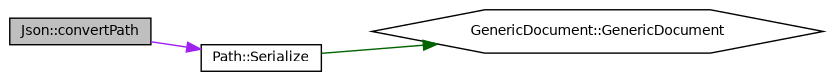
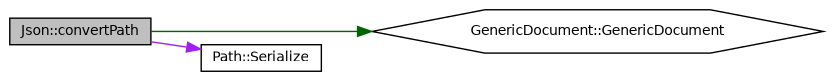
(372, 49) -> (254, 31)
